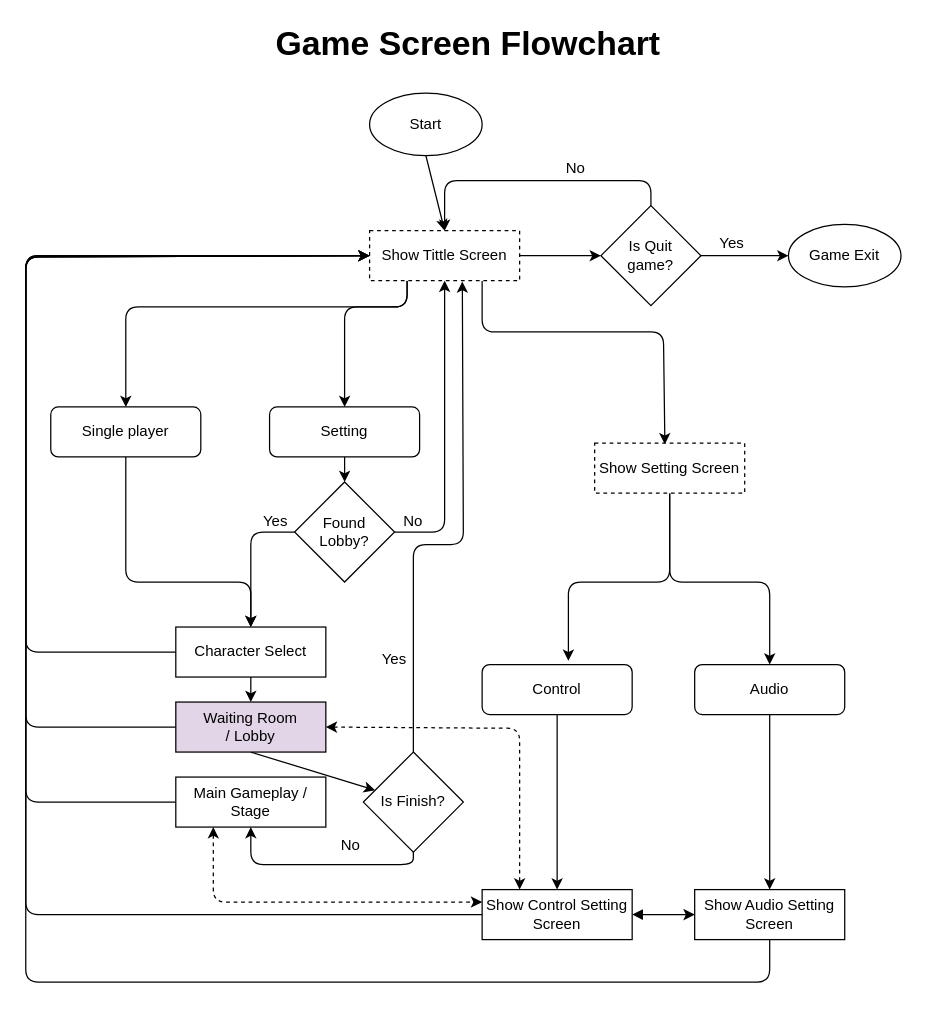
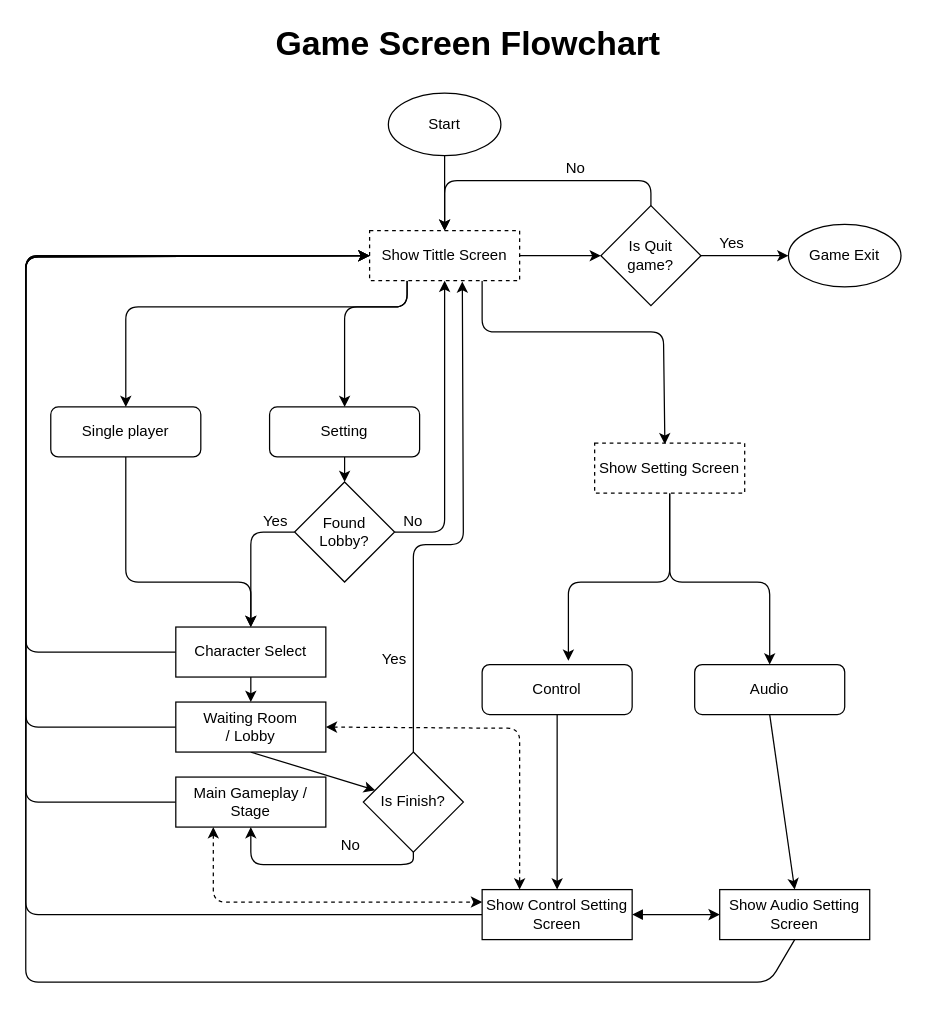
(426, 124) -> (444, 124)
(251, 727) -> (251, 727)
(769, 914) -> (794, 914)
